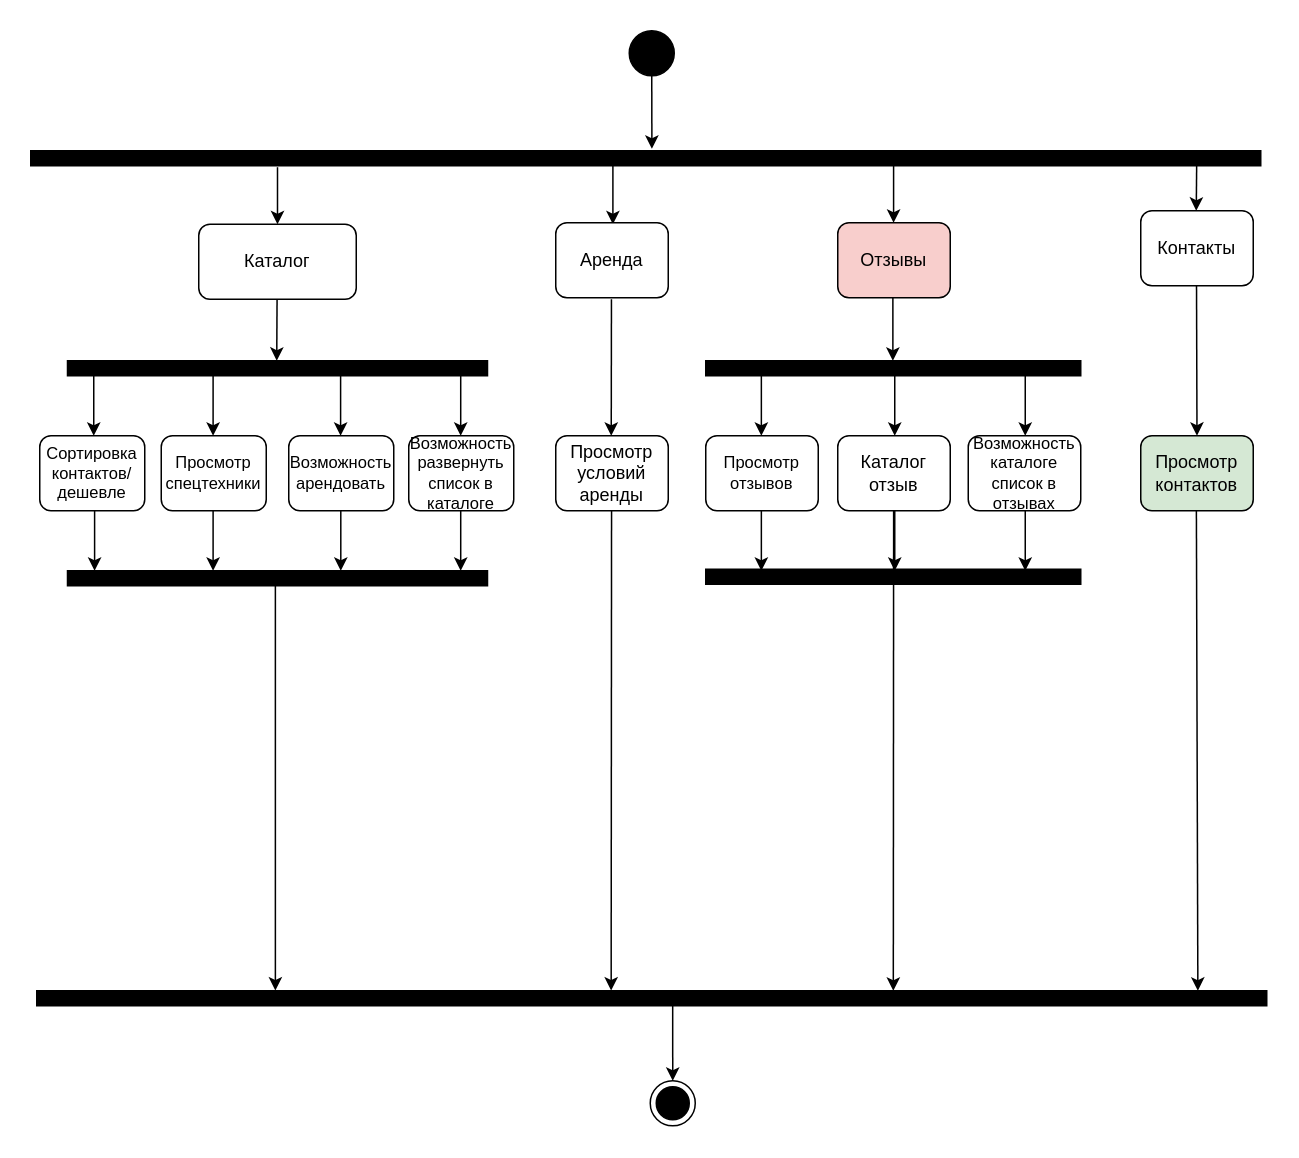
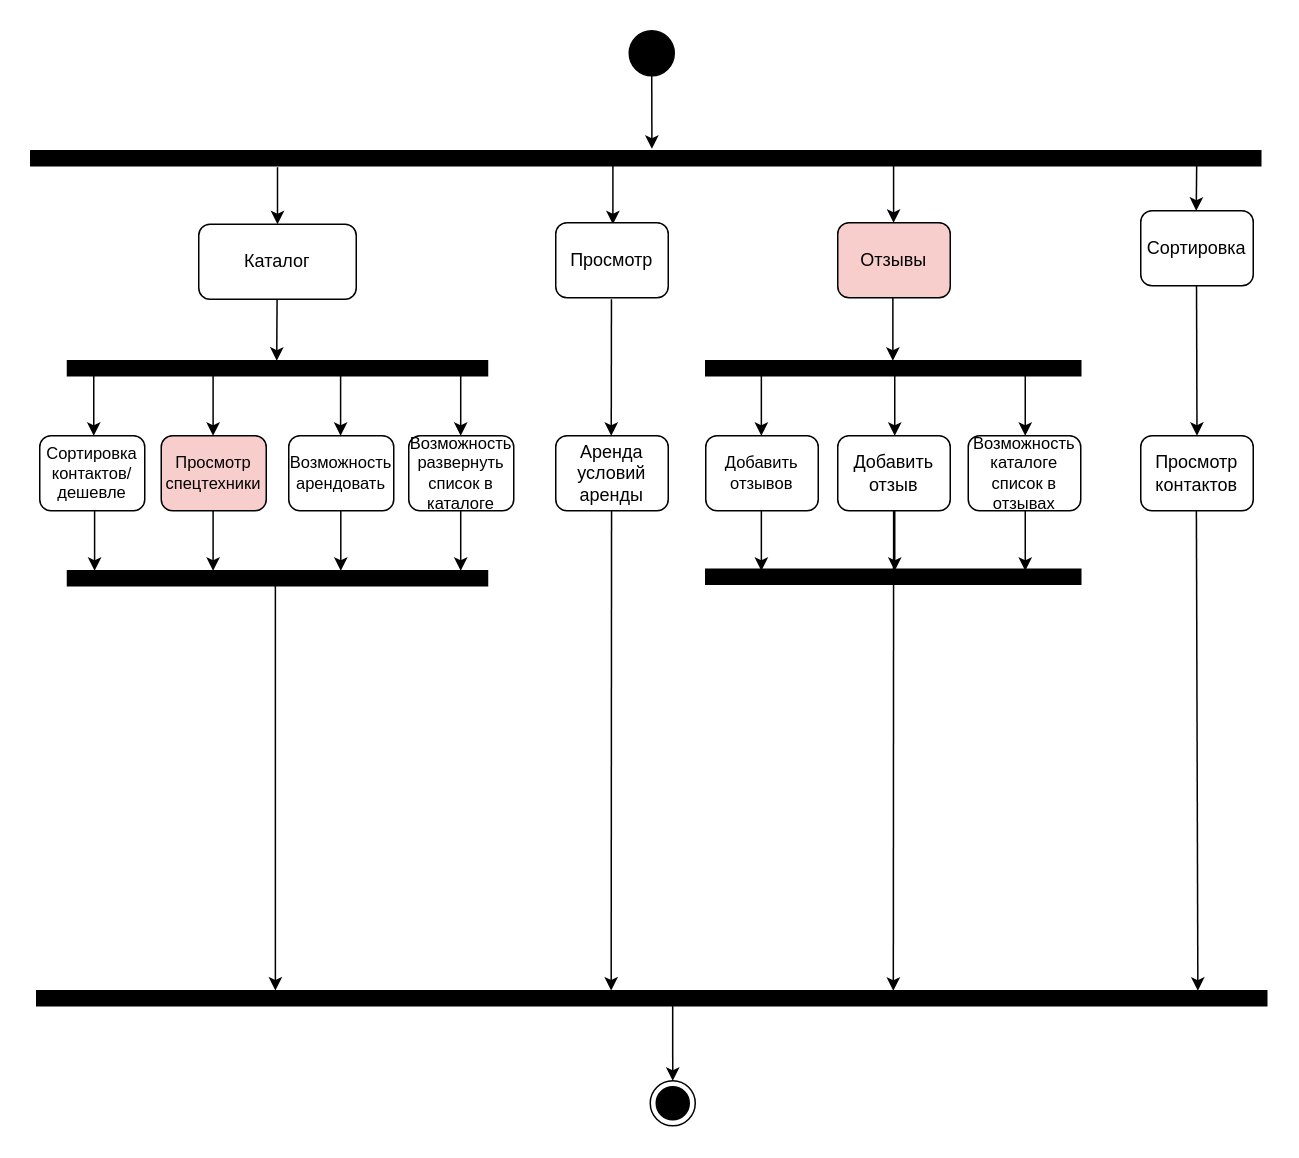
(1197, 248) -> (1197, 248)
(612, 260) -> (612, 260)
(214, 473) -> (214, 473)
(612, 473) -> (612, 473)
(762, 473) -> (762, 473)
(894, 473) -> (894, 473)
(1197, 473) -> (1197, 473)
